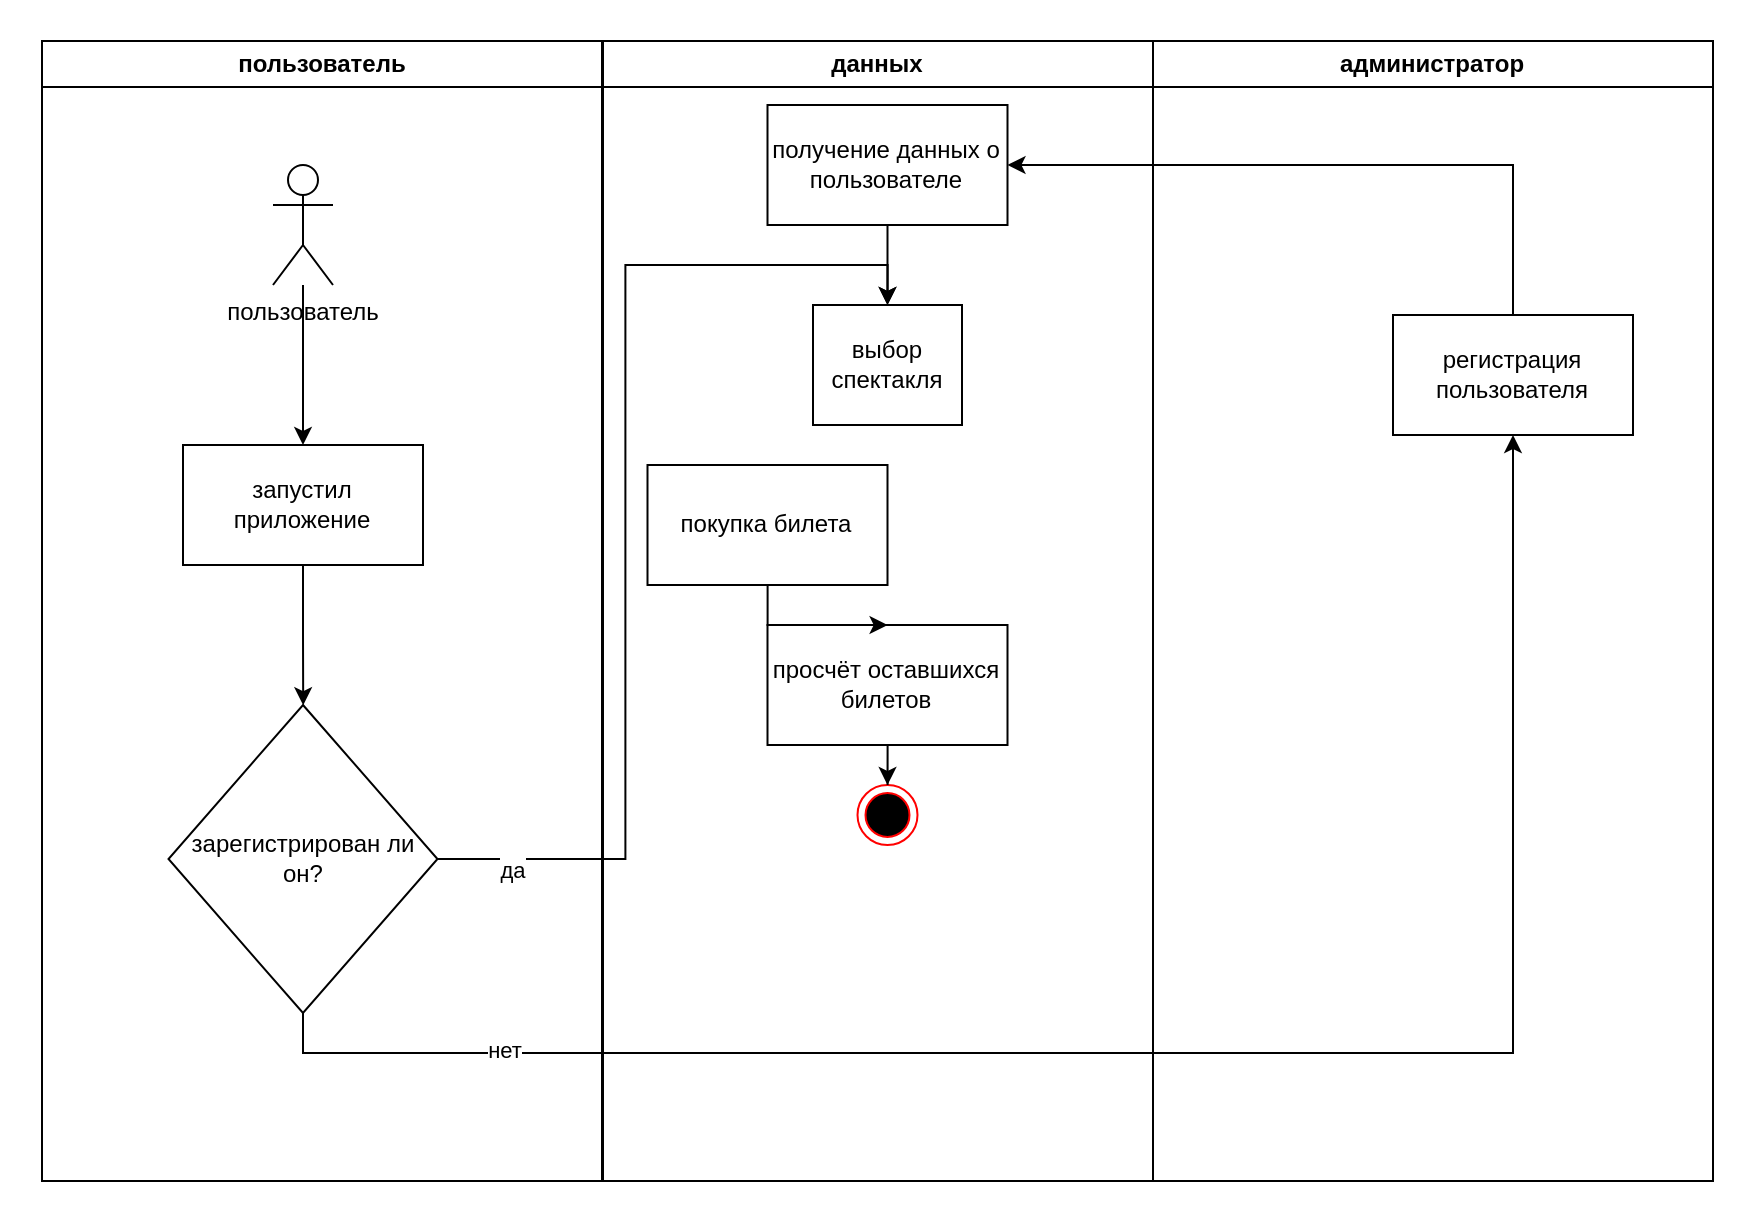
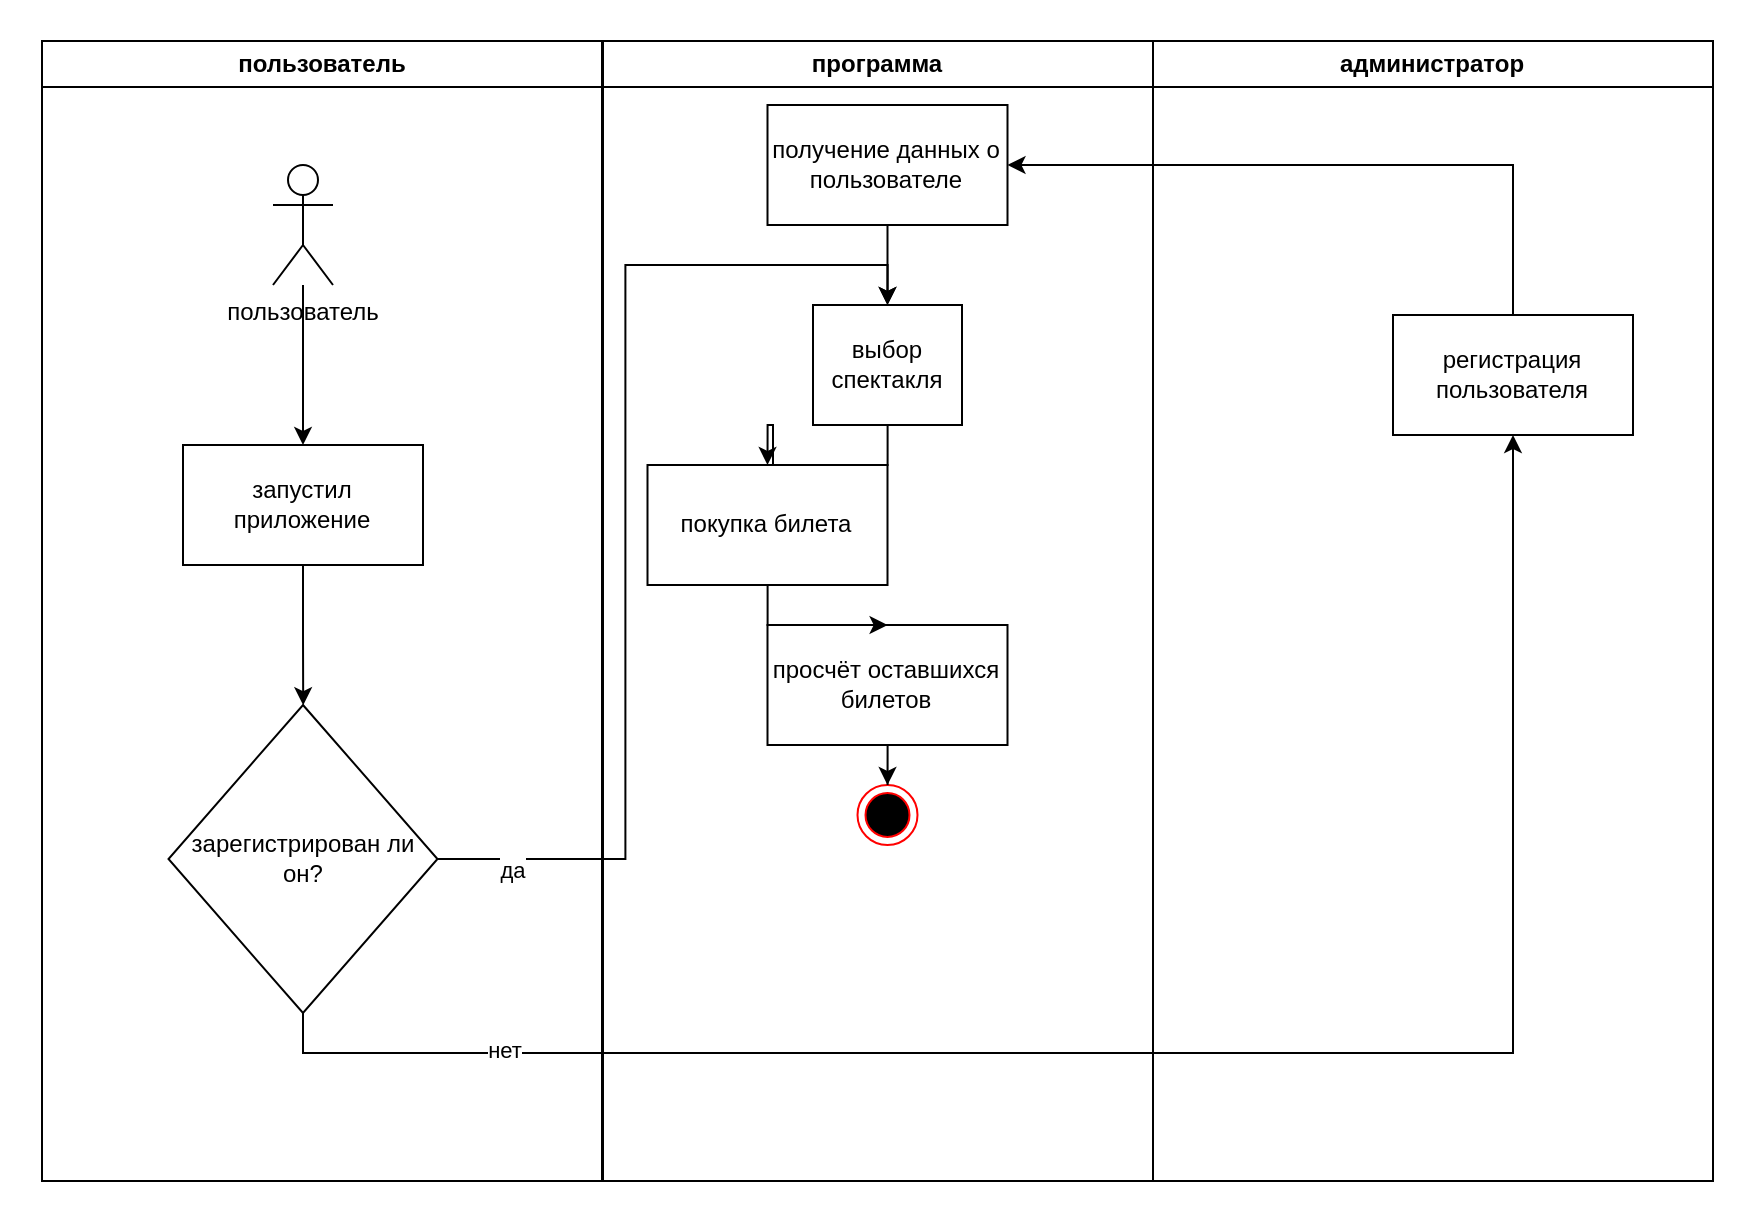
(878, 65) -> (878, 65)
none -> (773, 430)
